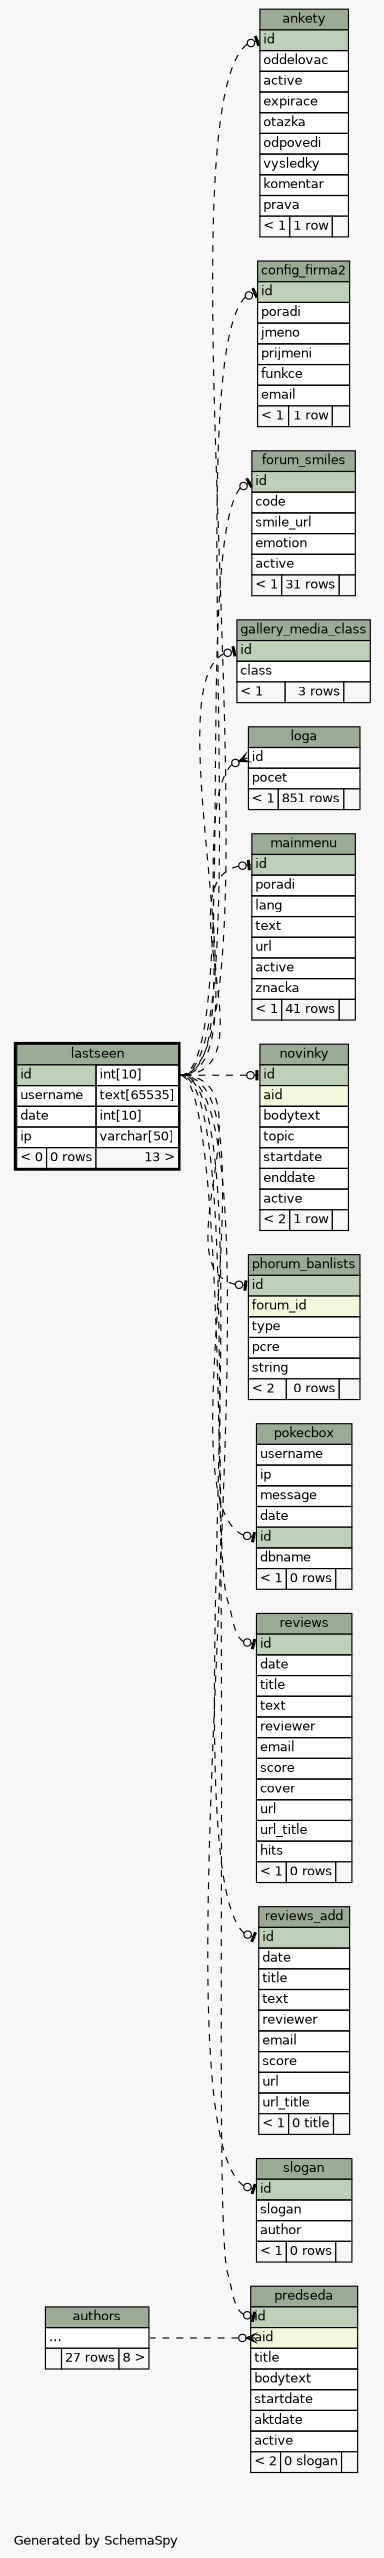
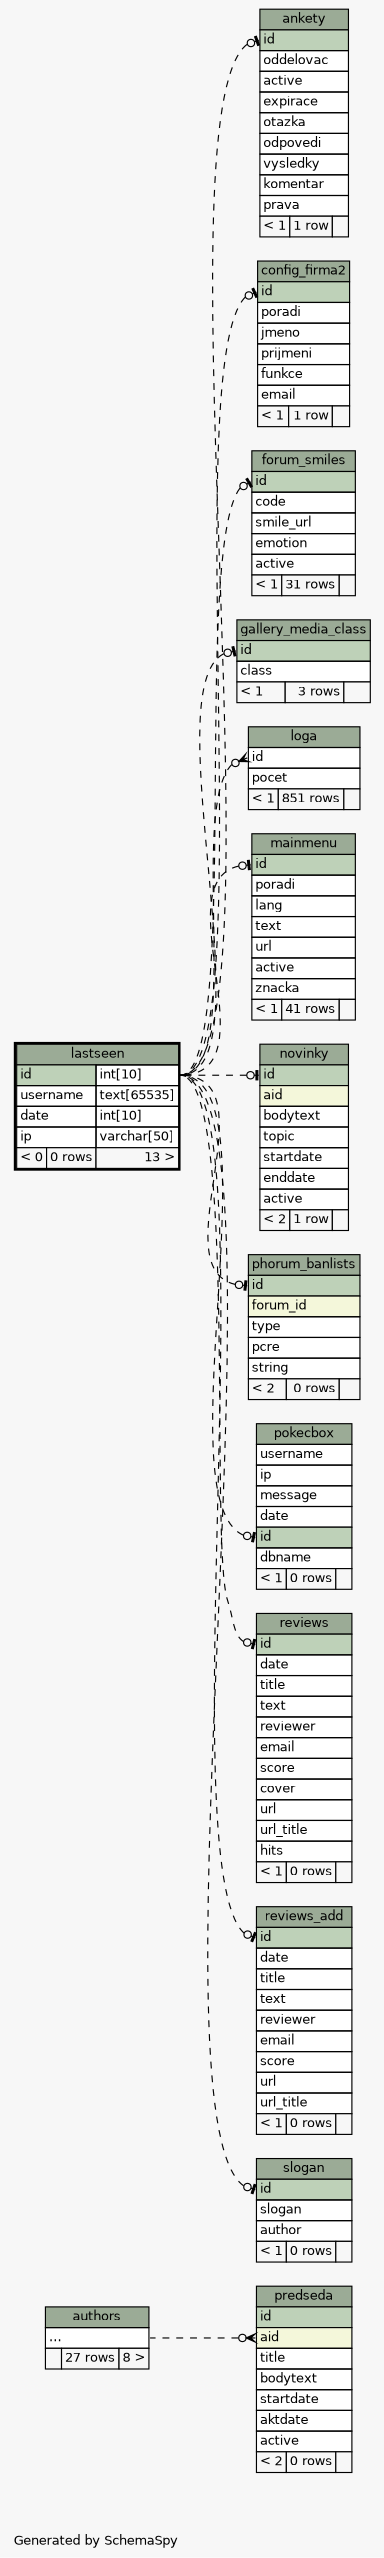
(221, 1913) -> none
(311, 2123) -> (311, 2123)
(311, 2462) -> (311, 2462)
